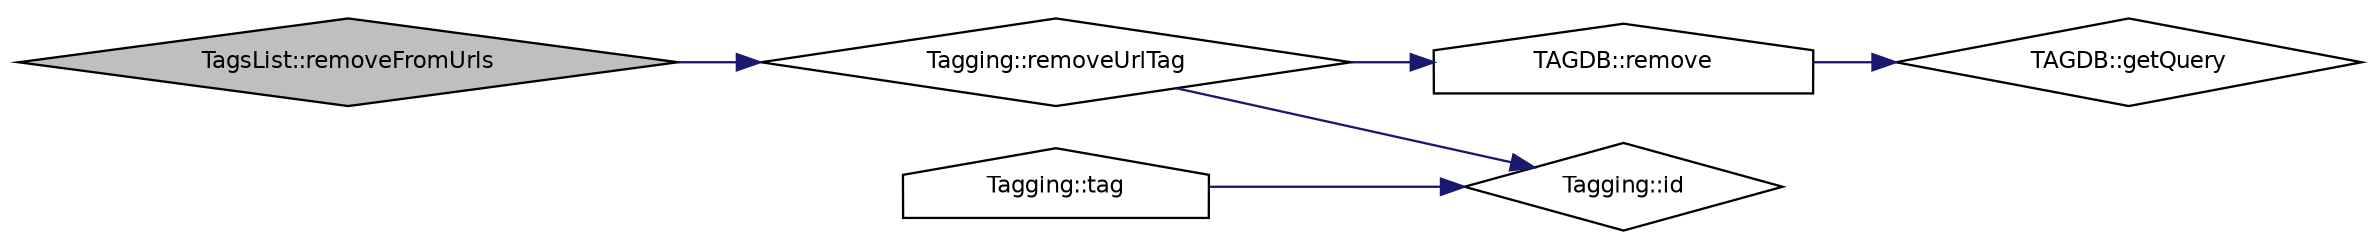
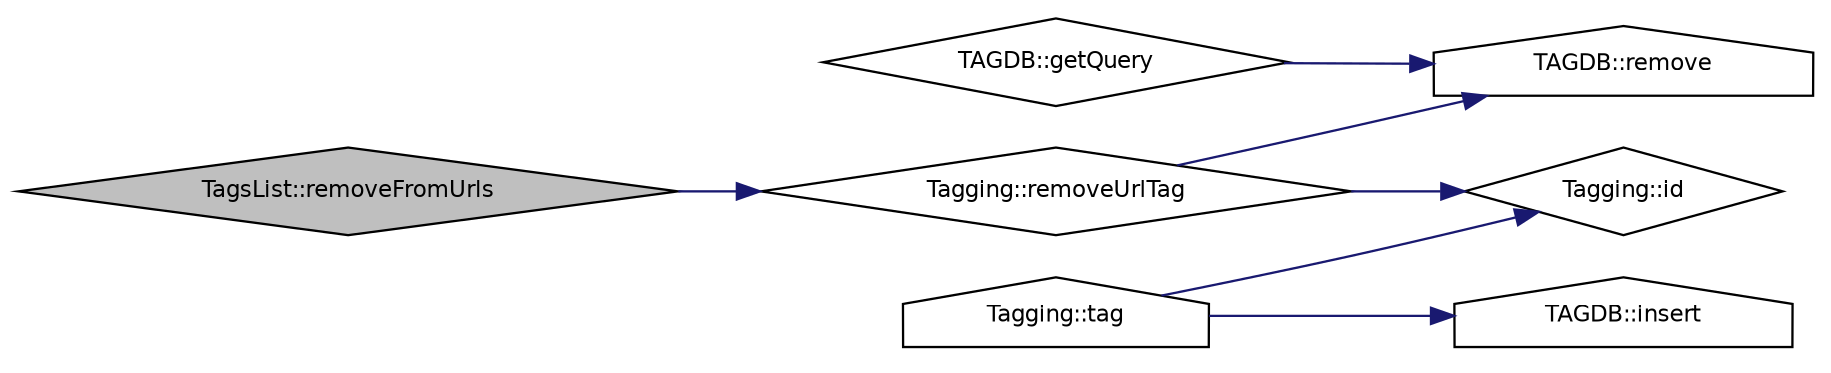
(1843, 62) -> (1347, 63)
none -> (1623, 316)
